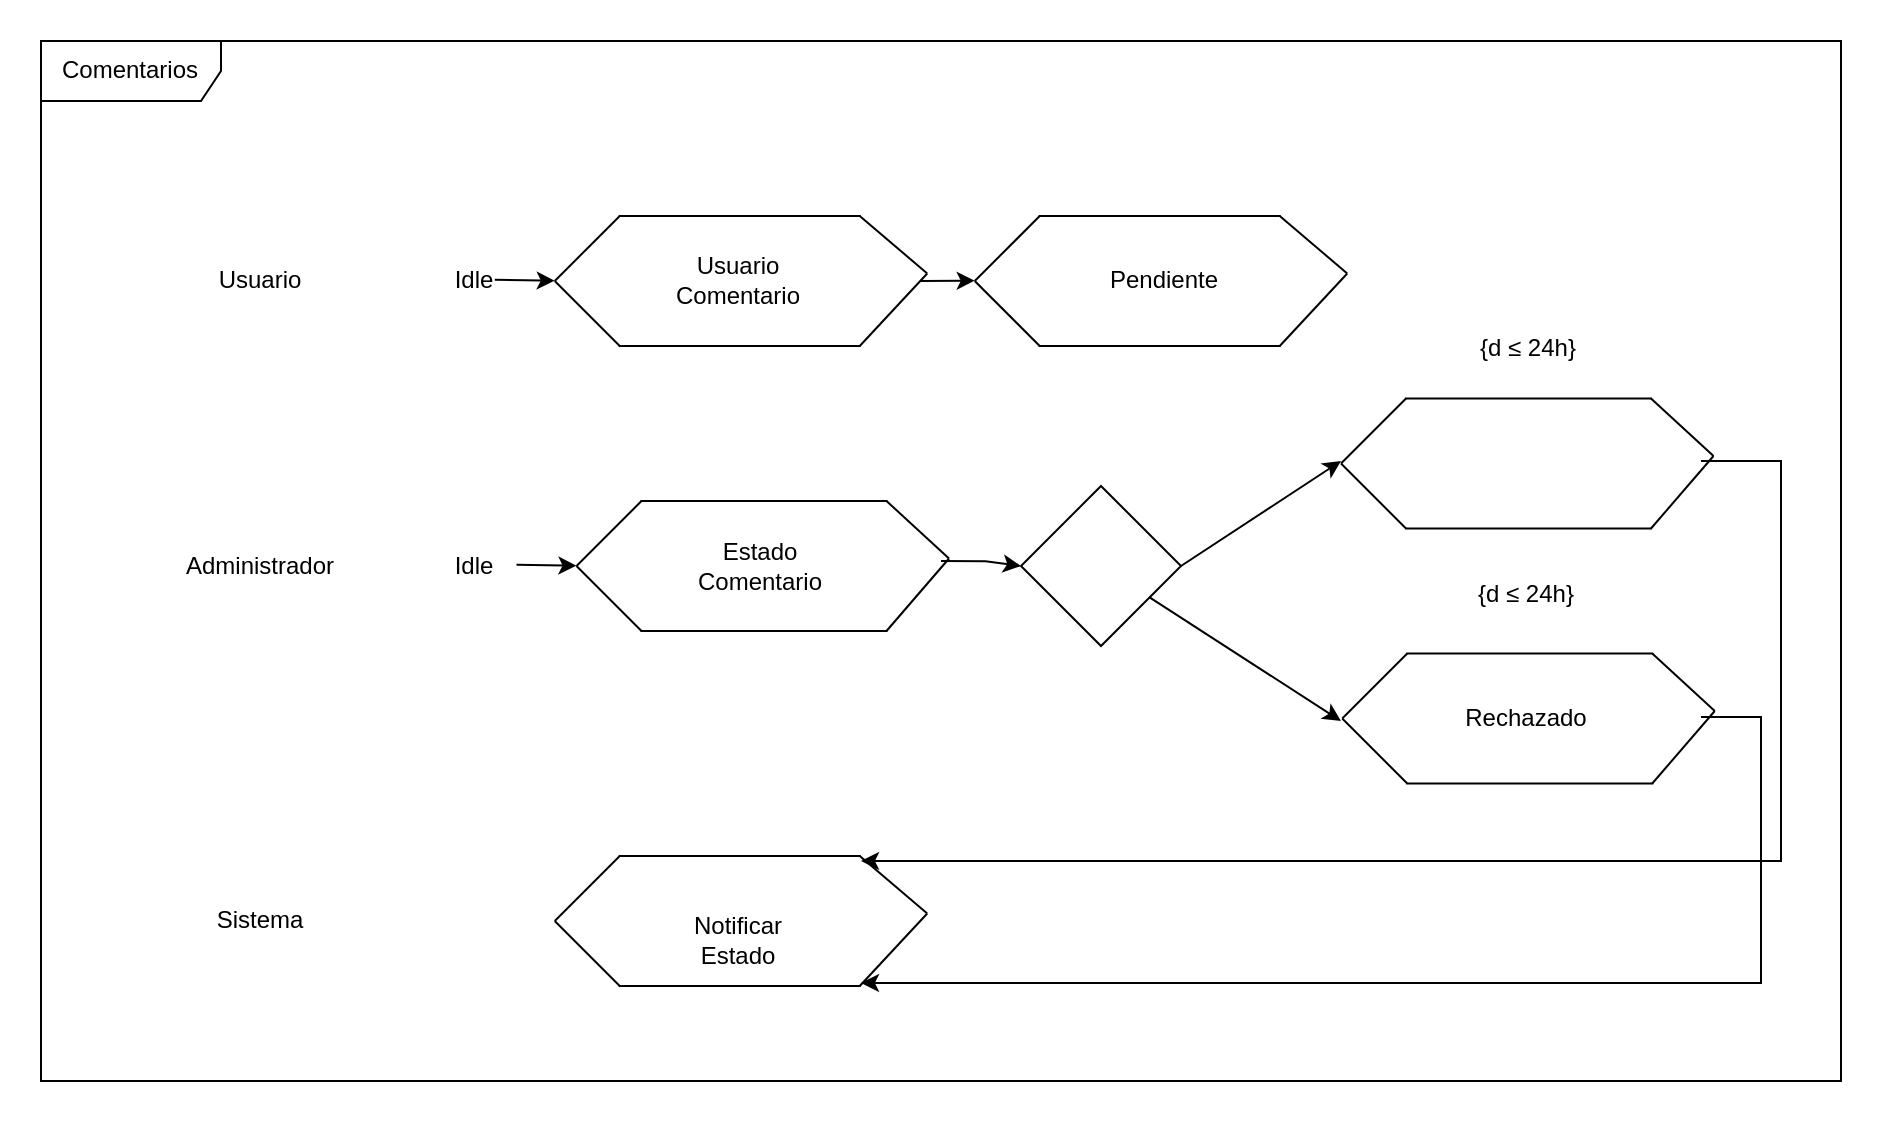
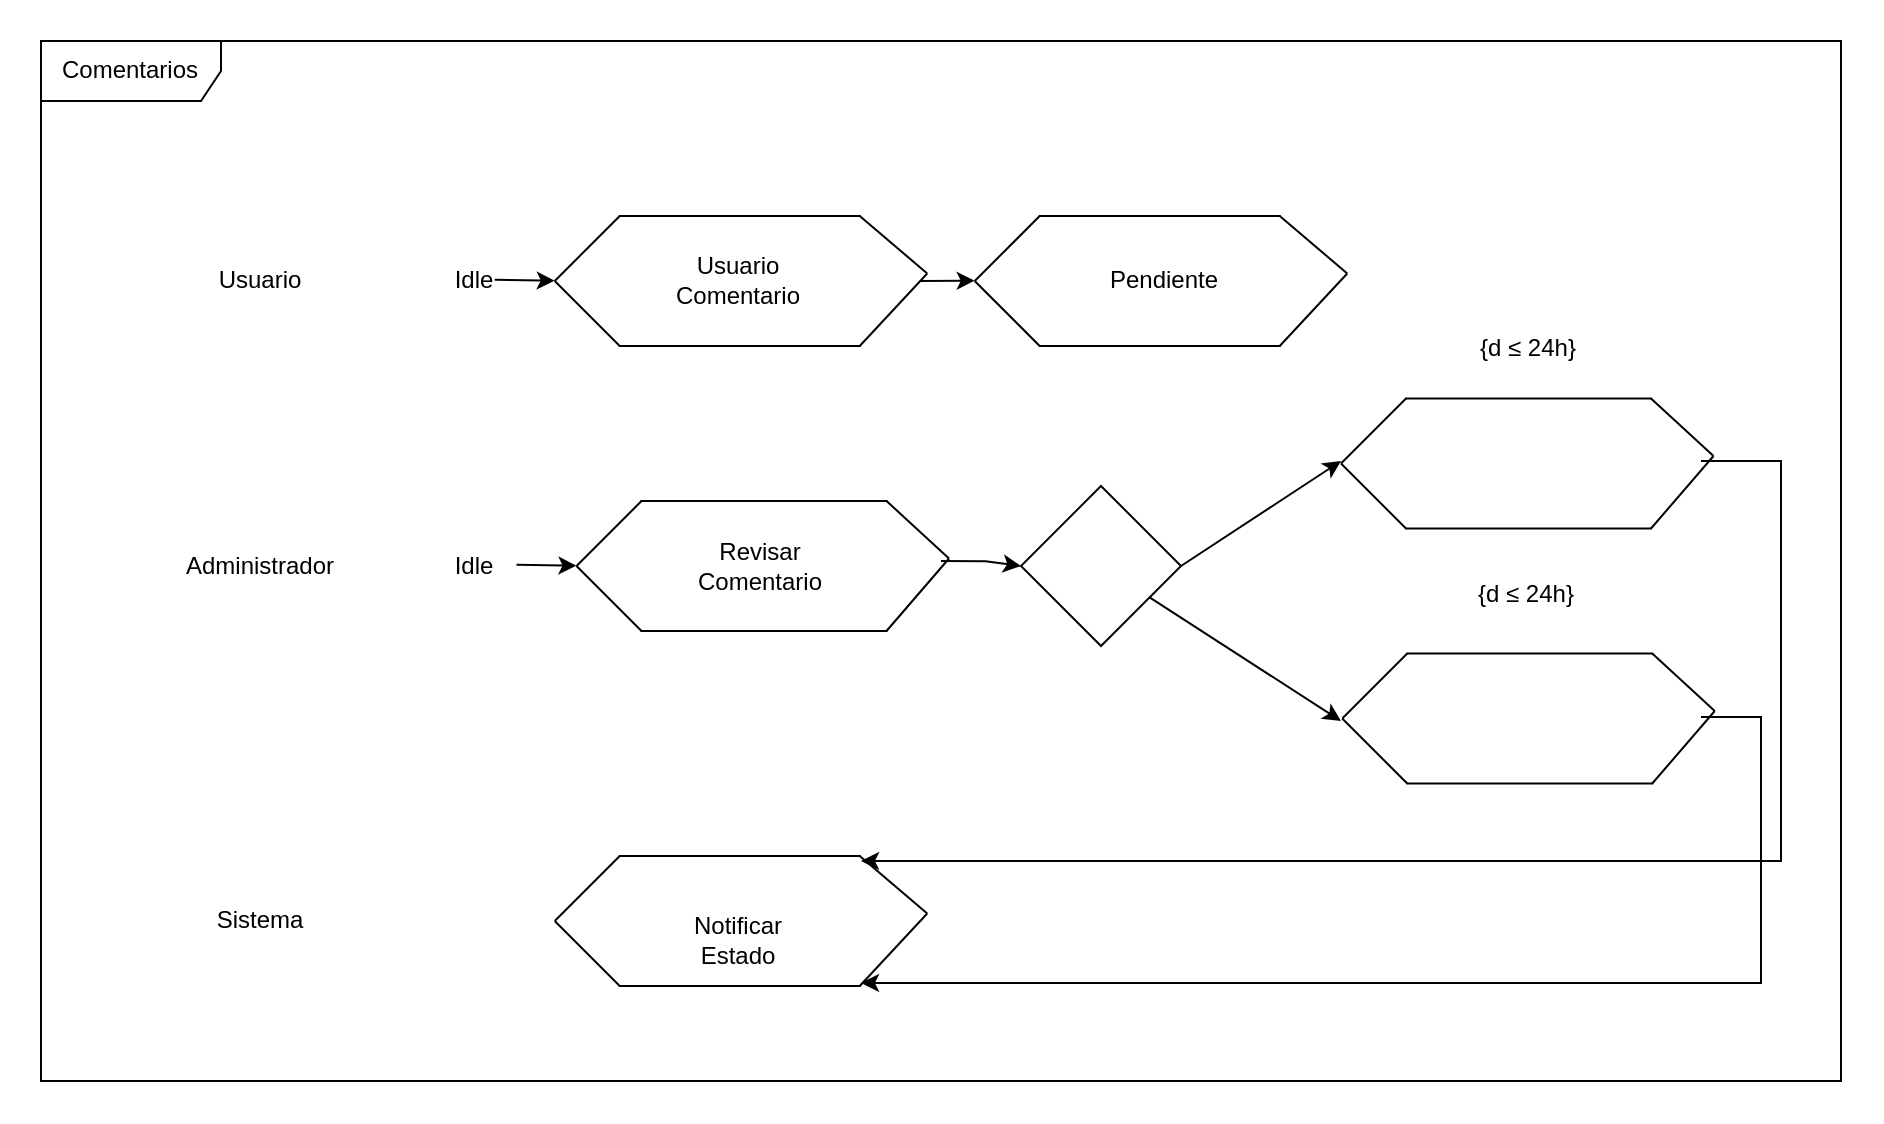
(761, 567) -> (761, 567)
(1527, 719) -> none
